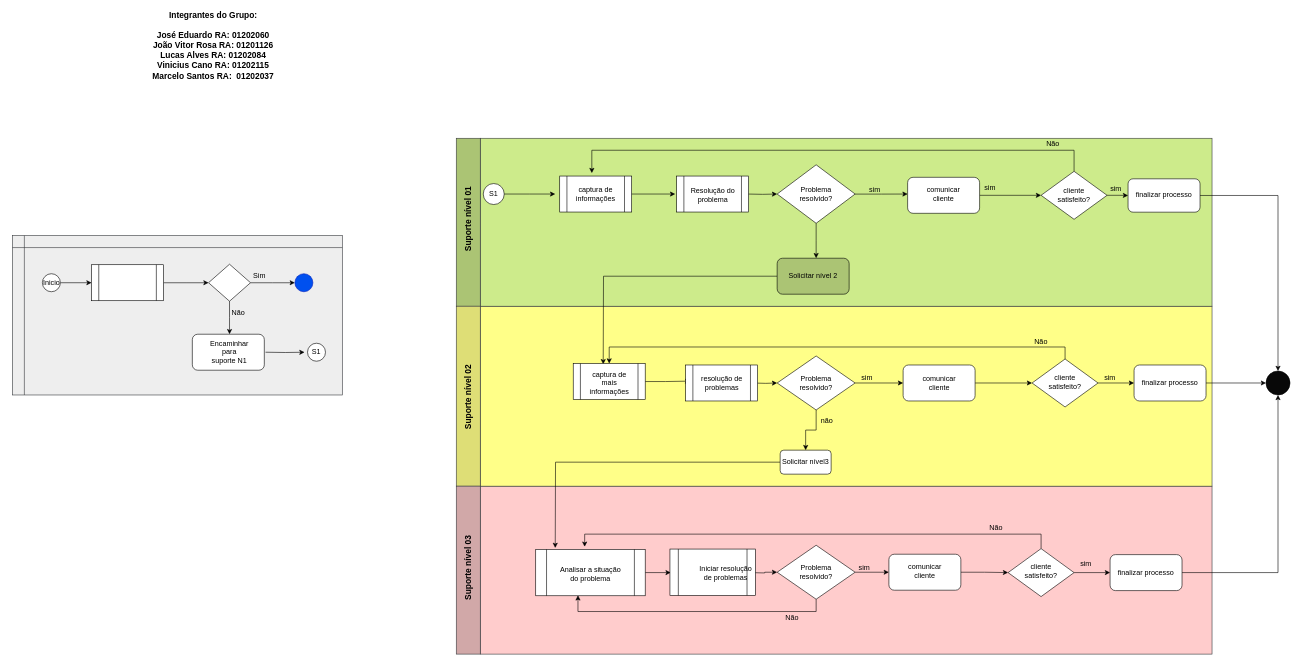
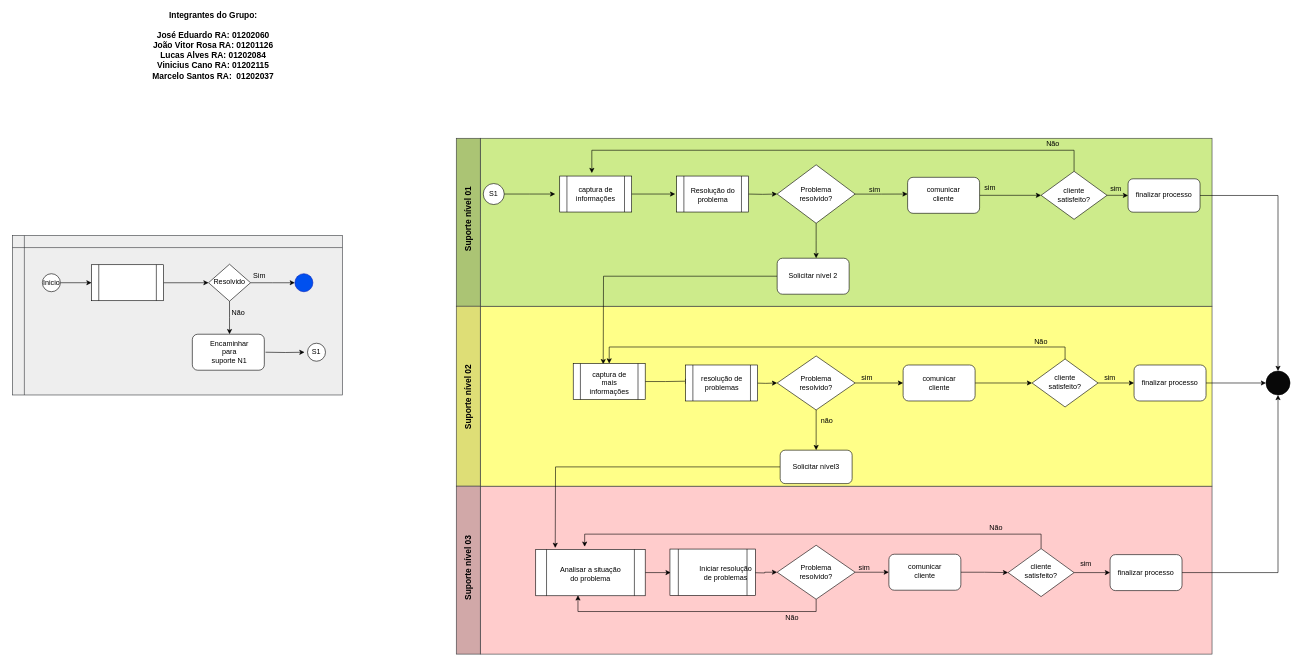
(813, 276) -> (813, 276)
none -> (230, 282)
(806, 462) -> (816, 467)
